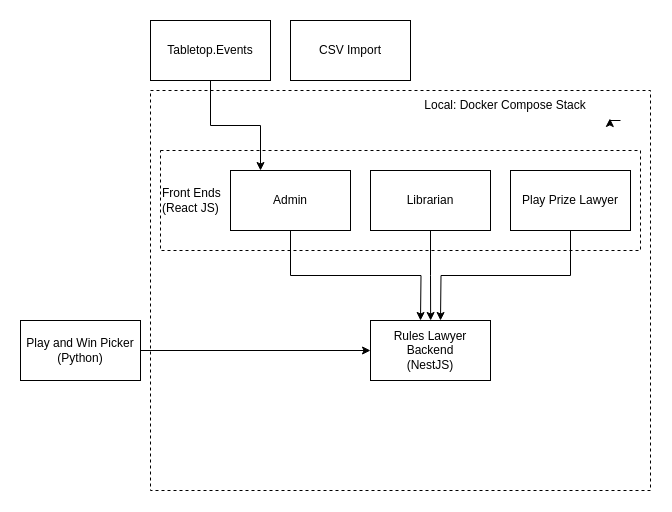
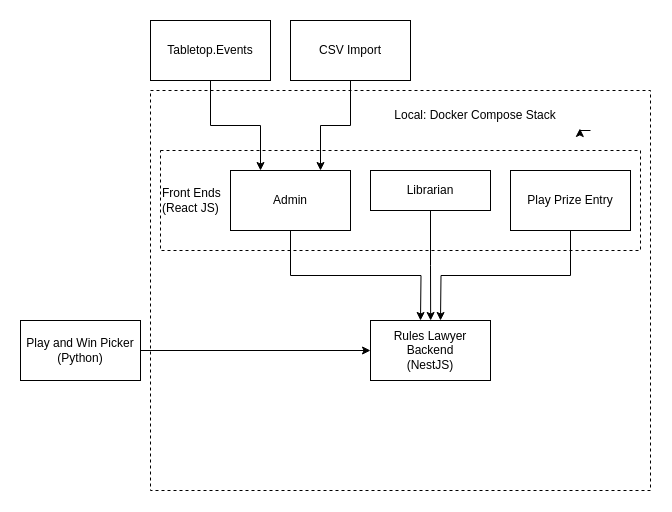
(506, 106) -> (476, 116)
none -> (340, 126)
(431, 201) -> (431, 191)
(571, 201) -> (571, 201)
